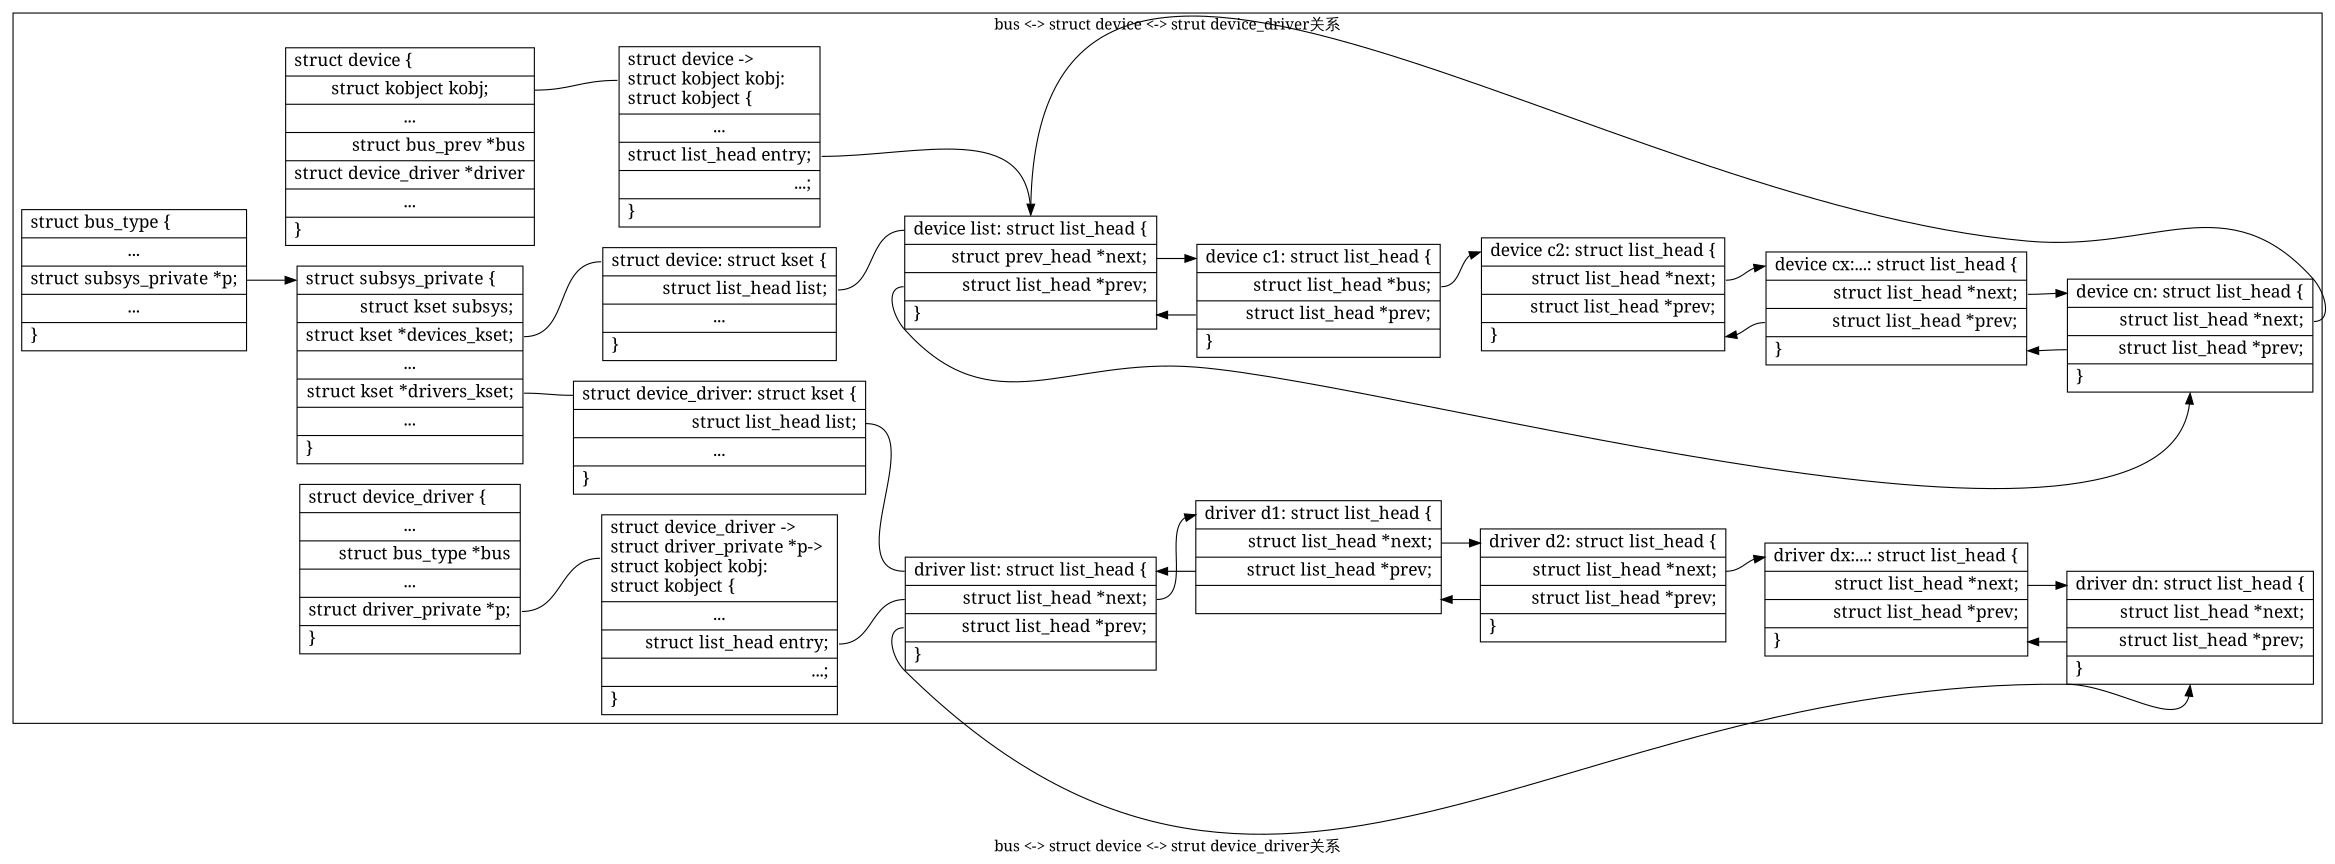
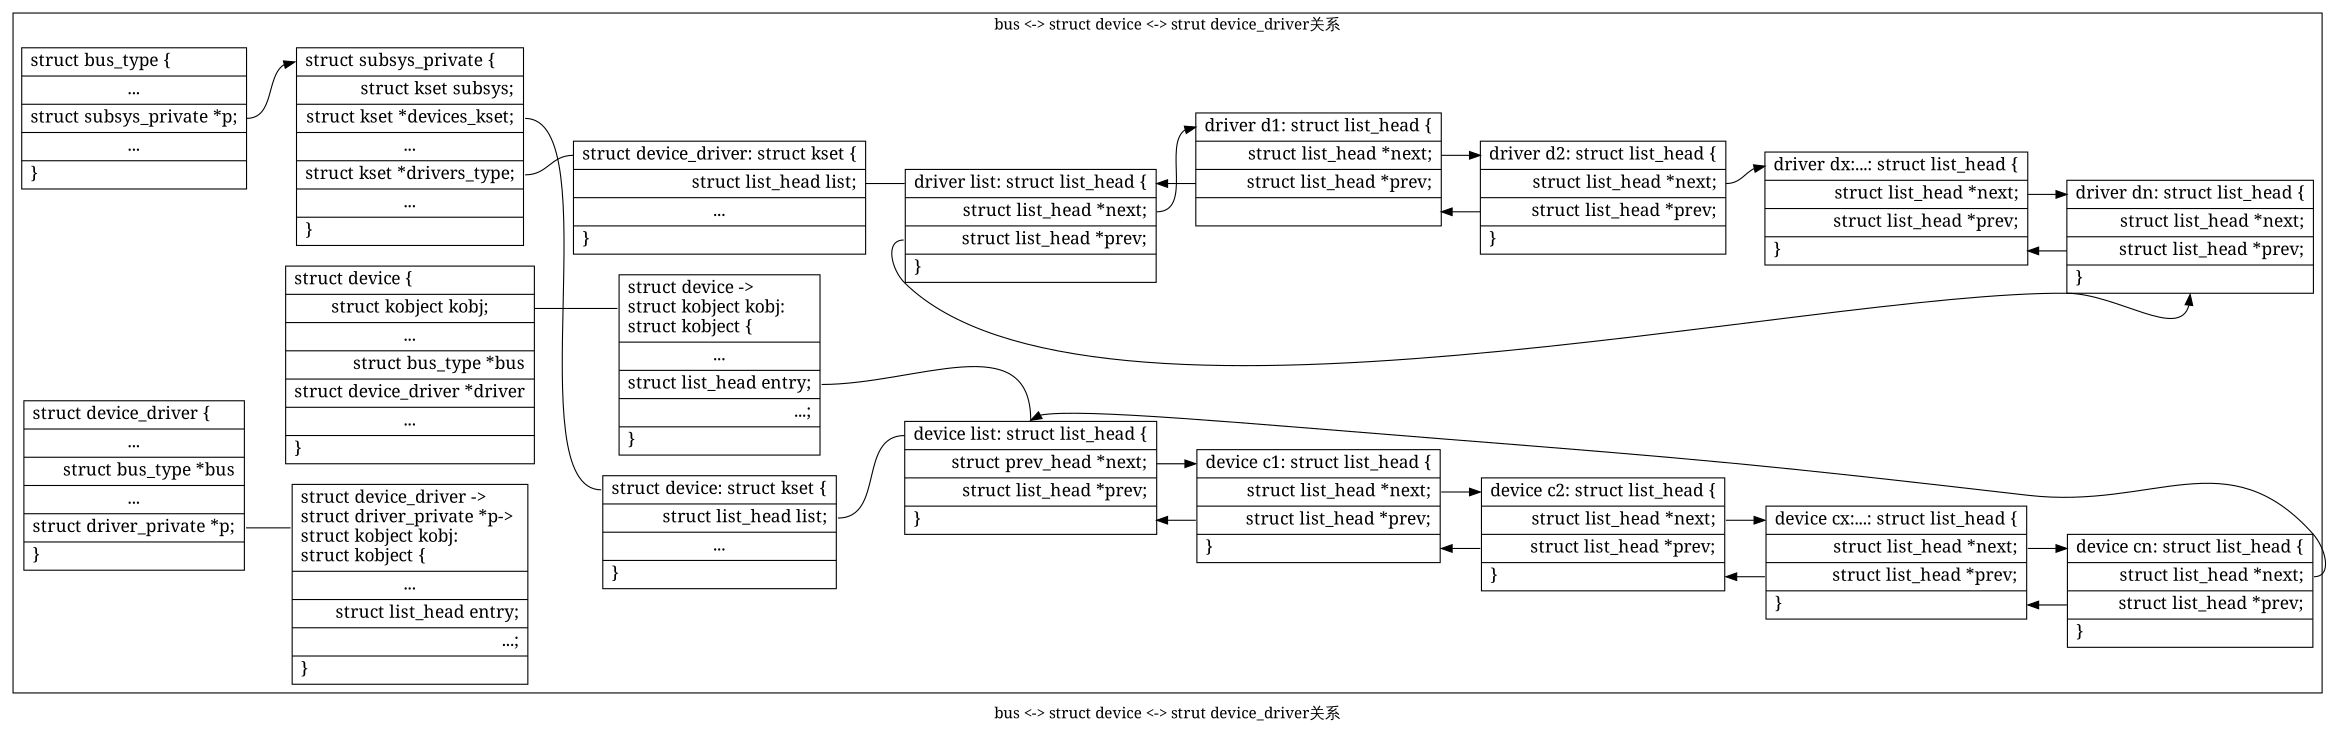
(439, 146) -> (439, 364)
(1342, 286) -> (1339, 491)
(411, 392) -> (410, 174)
(1528, 426) -> none
none -> (1466, 548)
(872, 622) -> none
